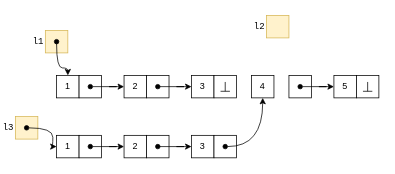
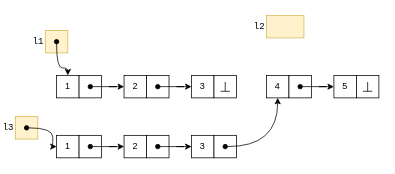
(278, 27) -> (285, 27)
(263, 87) -> (278, 87)
